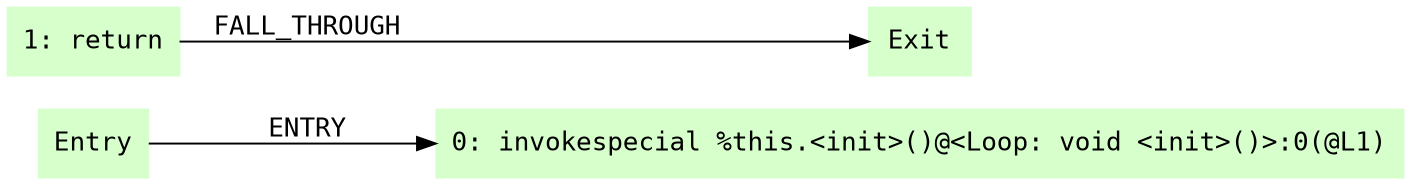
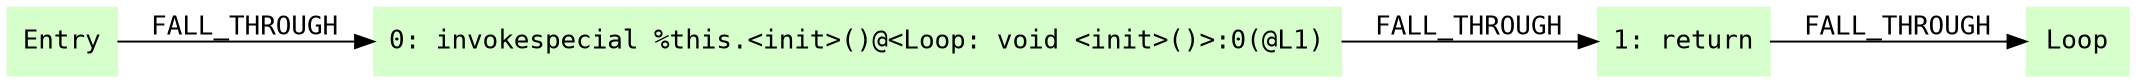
(920, 42) -> (2078, 42)
none -> (1460, 42)
(308, 129) -> (246, 27)
